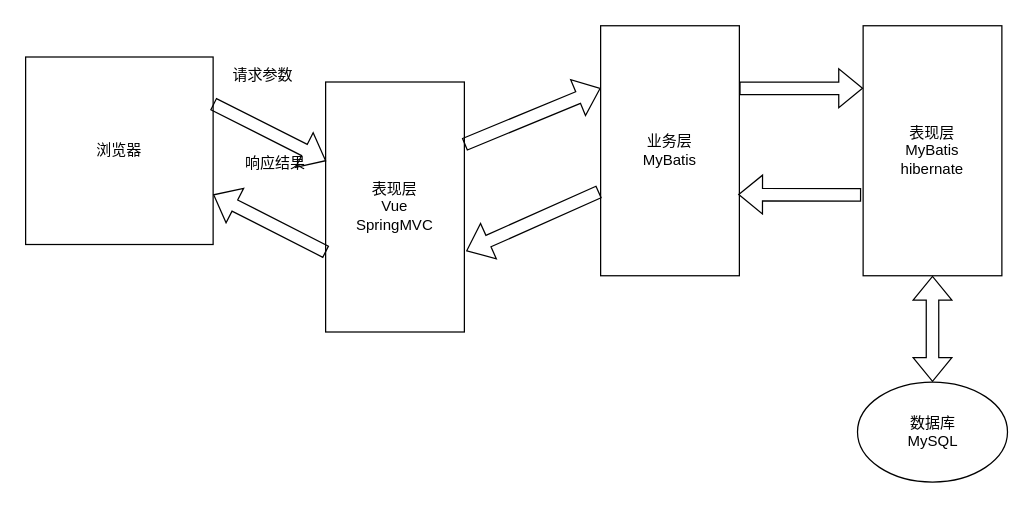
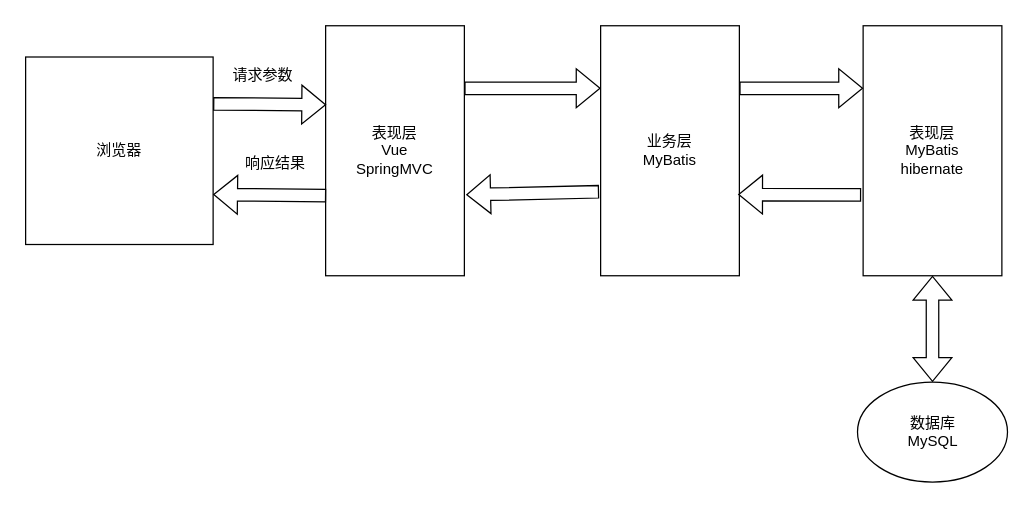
(395, 207) -> (395, 151)
